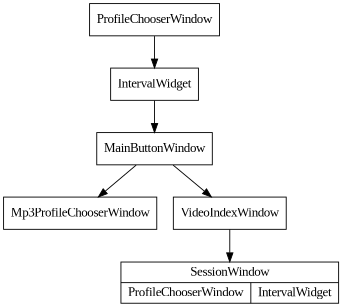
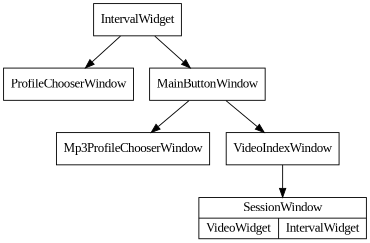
(155, 48) -> (106, 49)
(186, 292) -> (239, 228)
